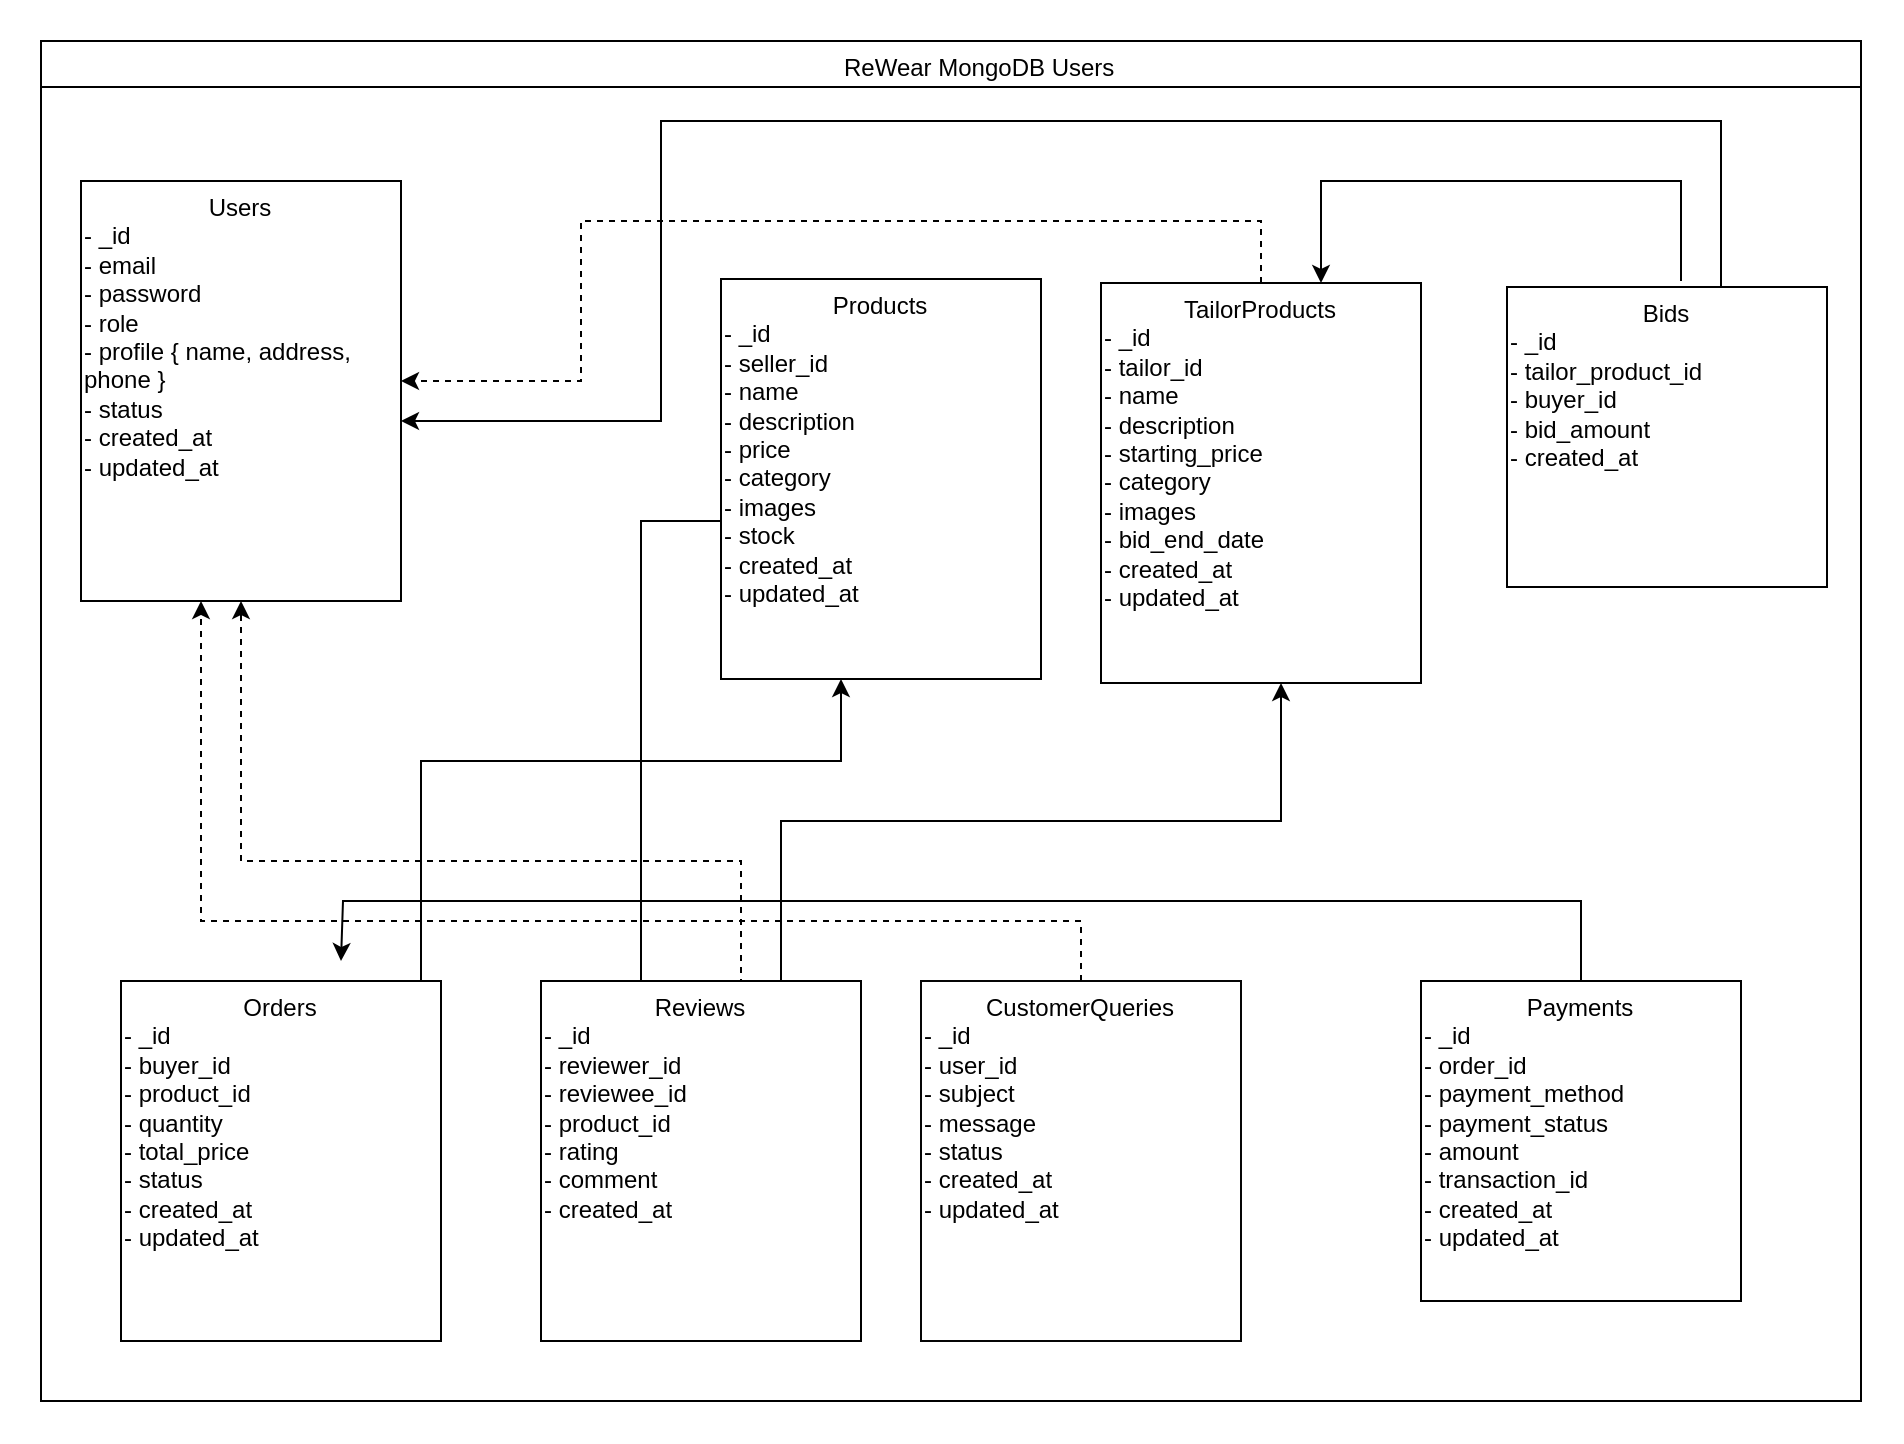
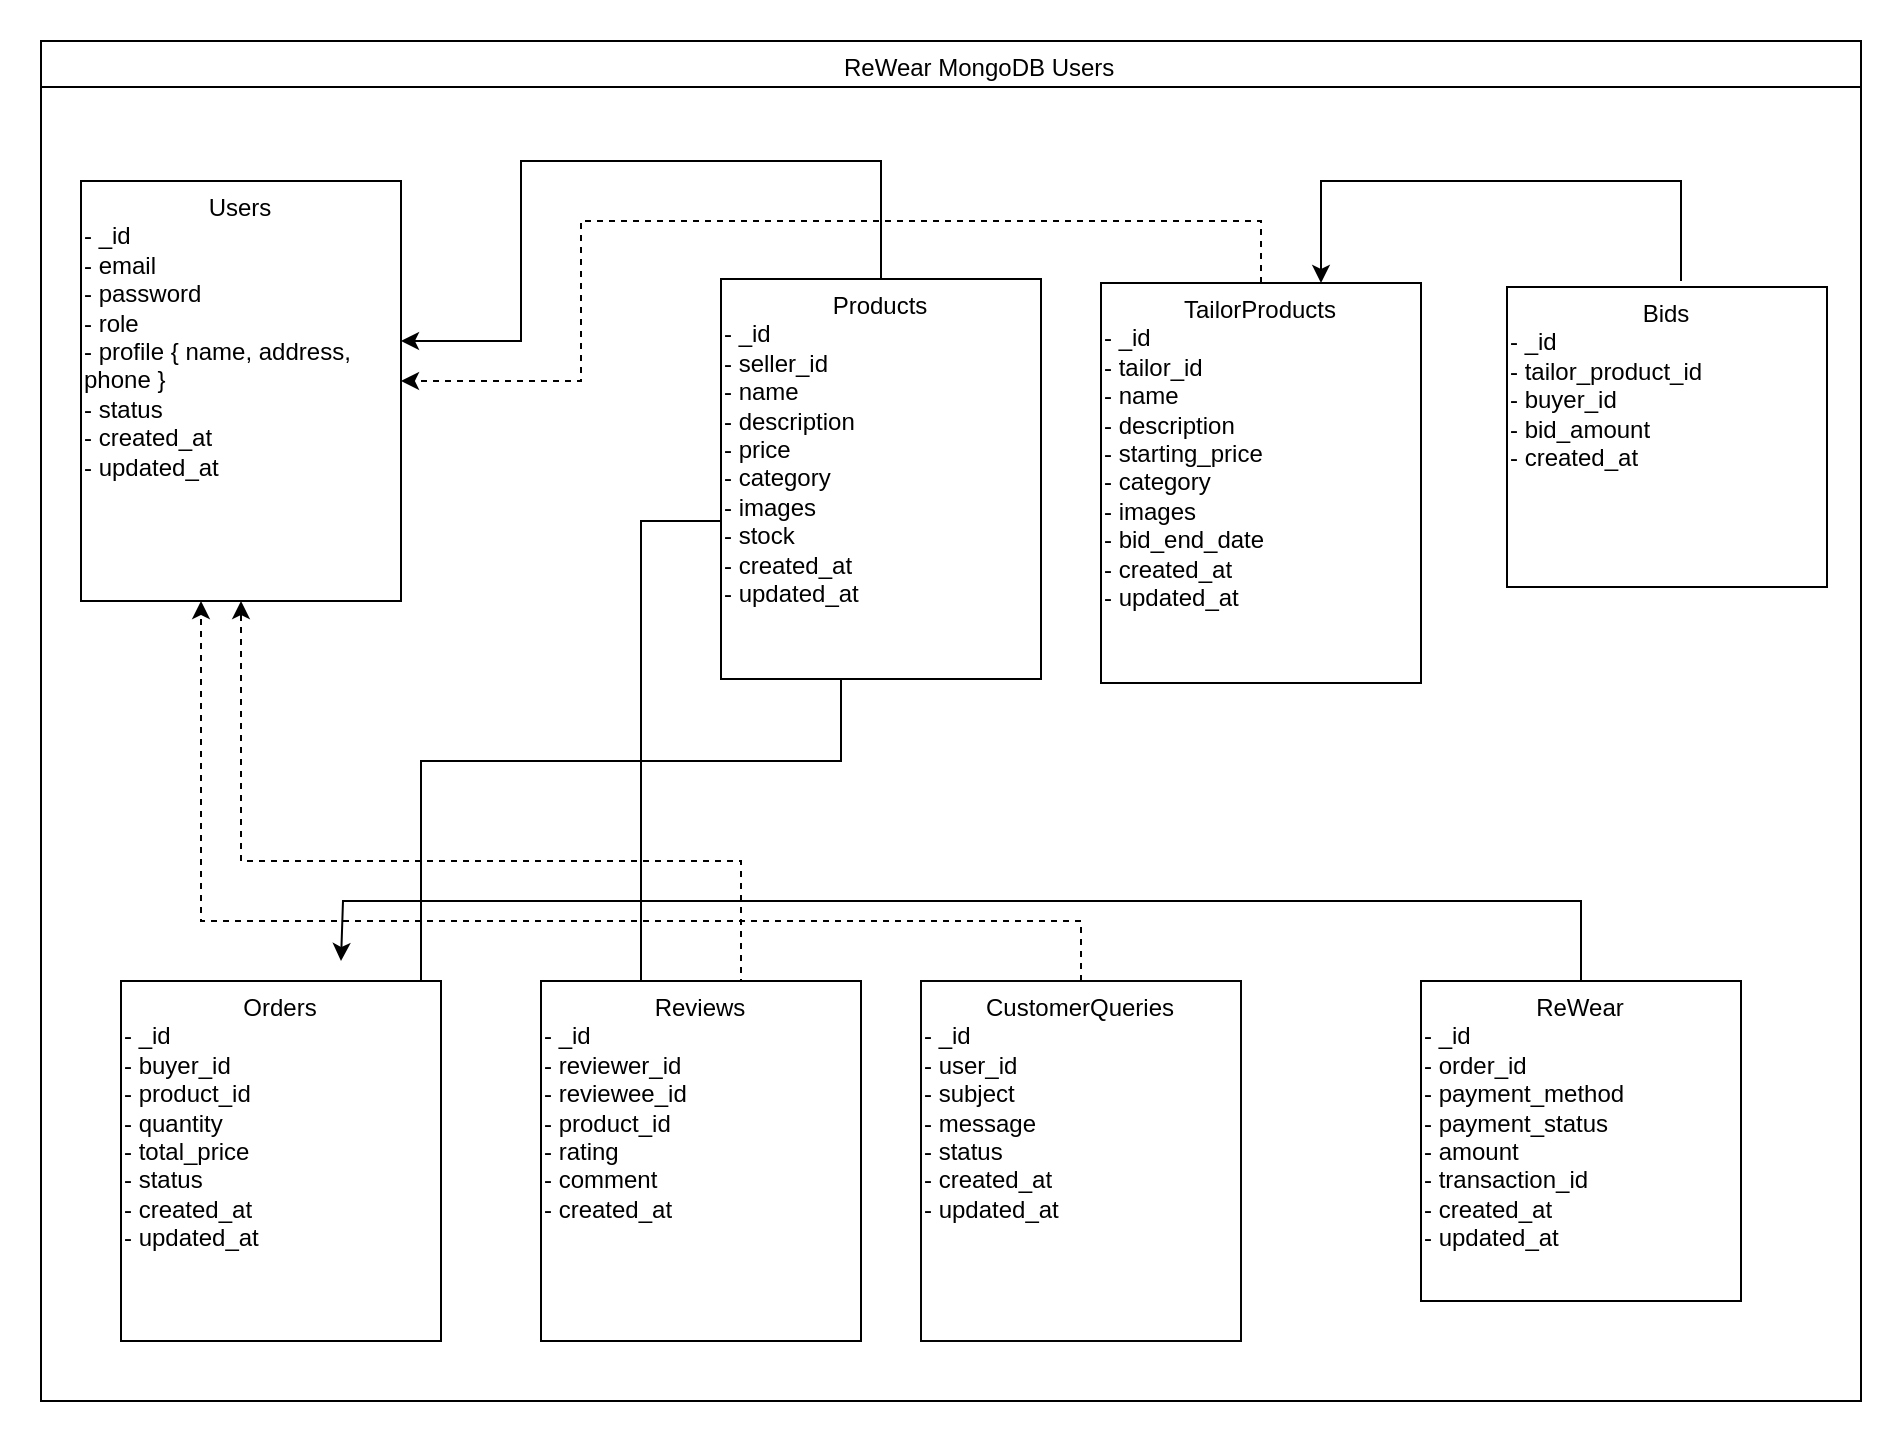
(1002, 121) -> none
none -> (617, 161)
(841, 694) -> (841, 688)
(1012, 821) -> none
(1581, 1009) -> (1581, 1009)
